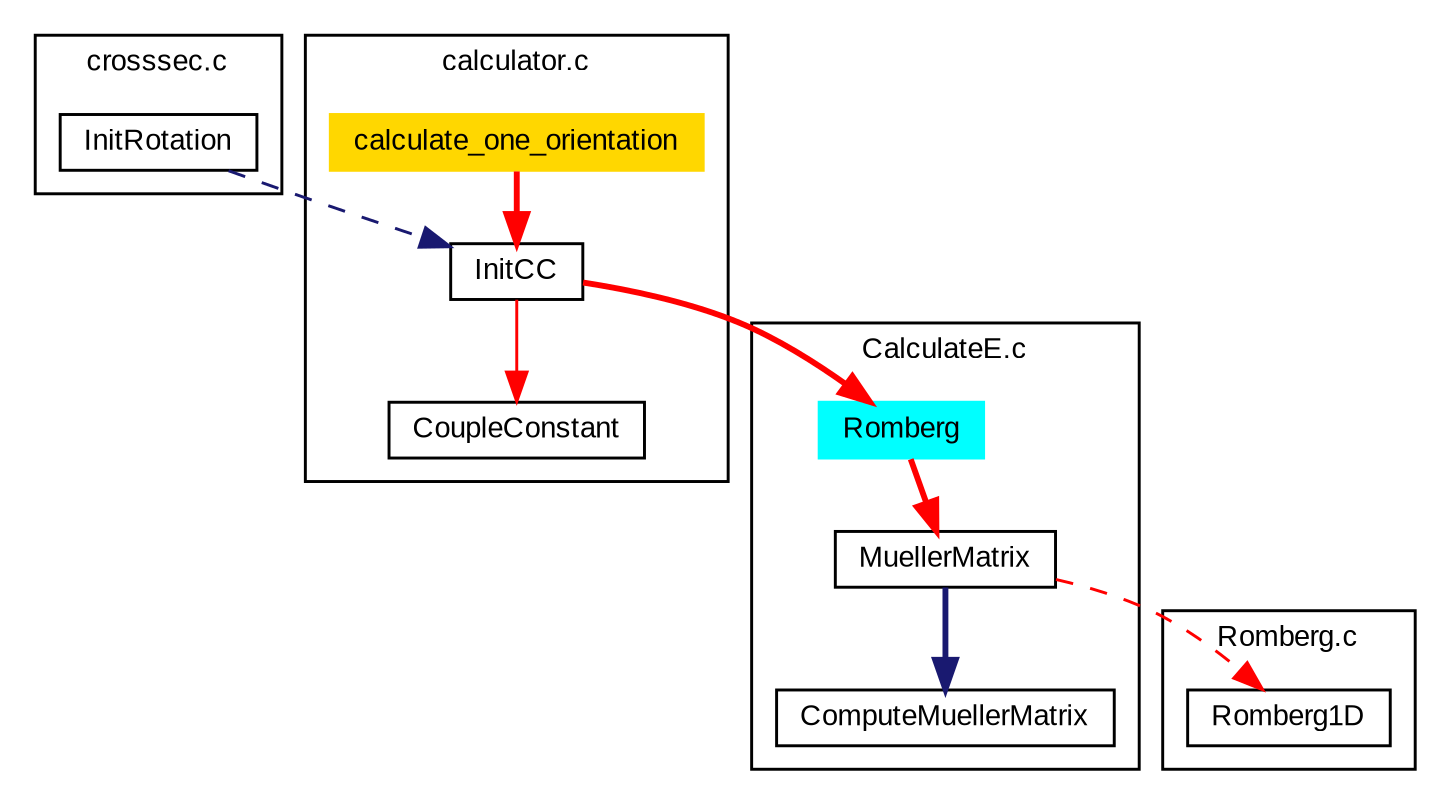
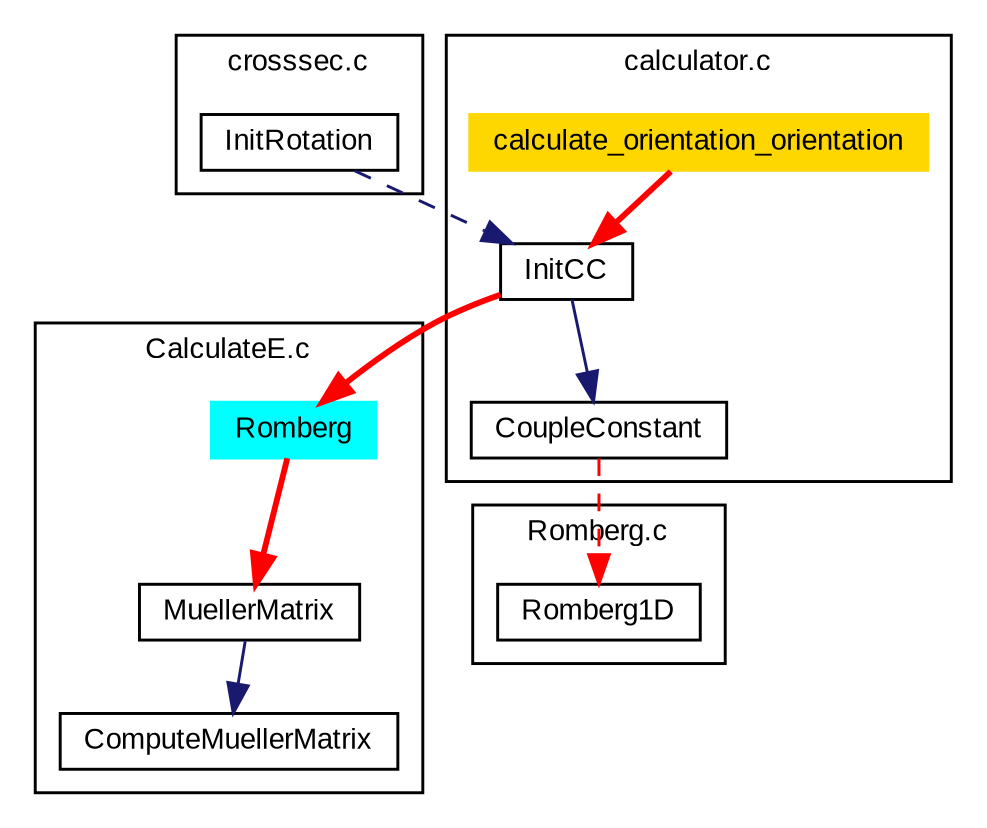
(517, 142) -> (699, 142)
(517, 336) -> (580, 336)
(1121, 598) -> (599, 523)
(945, 624) -> (242, 662)
